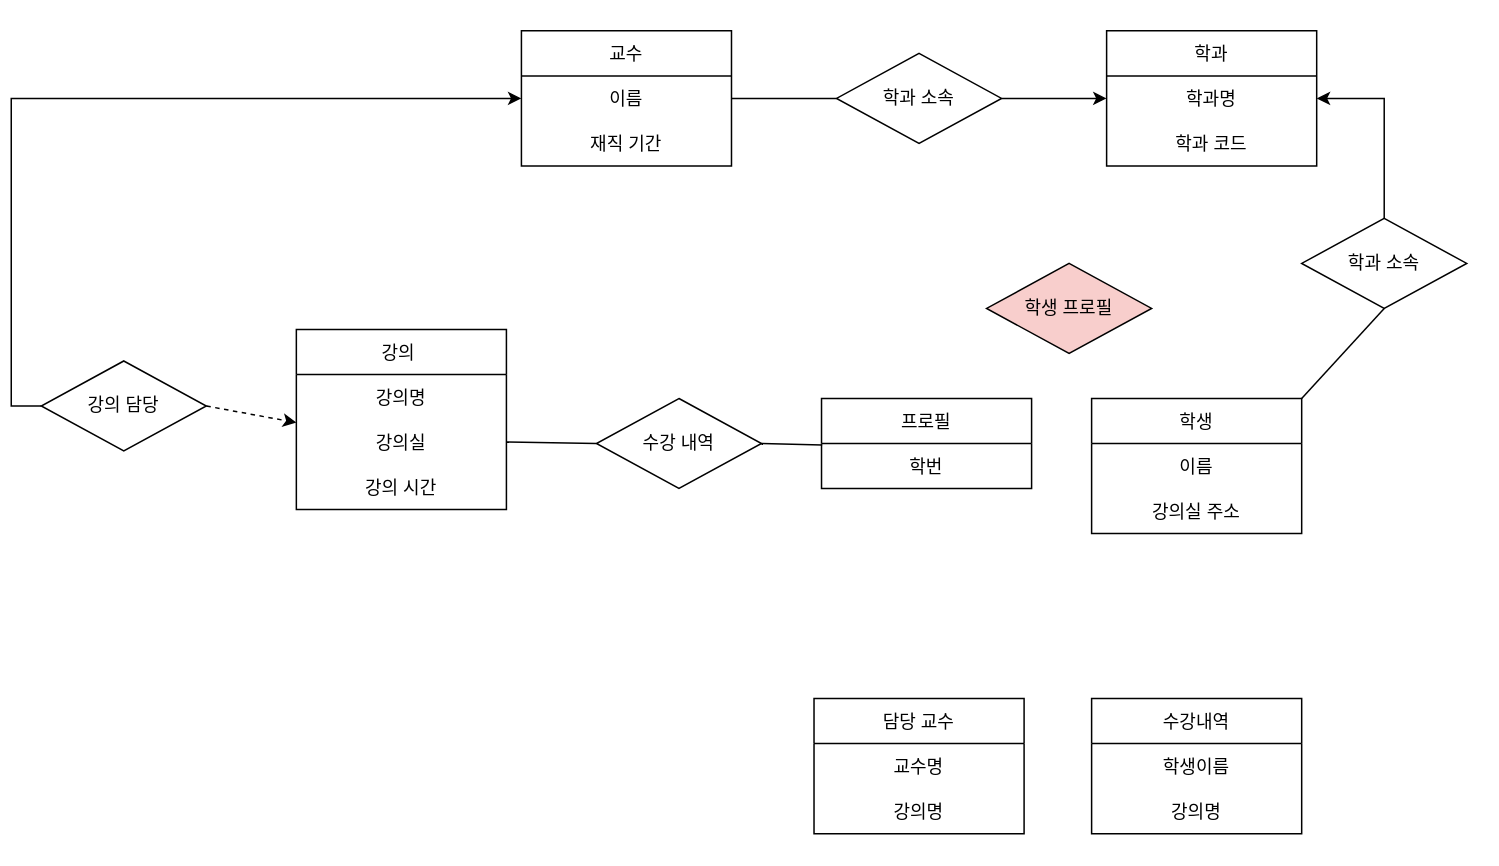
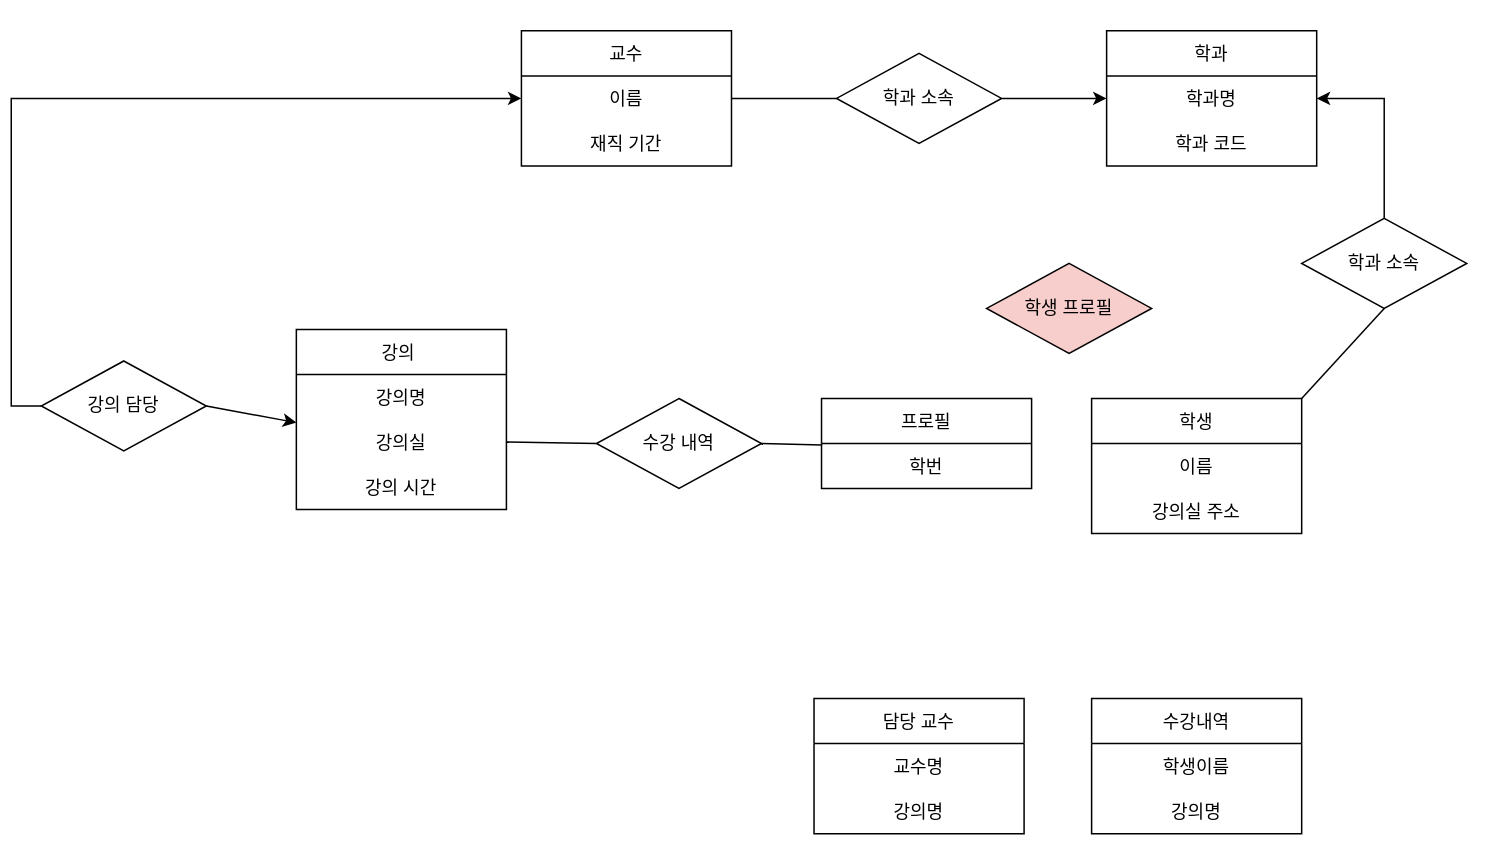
(248, 413) -> (248, 413)
